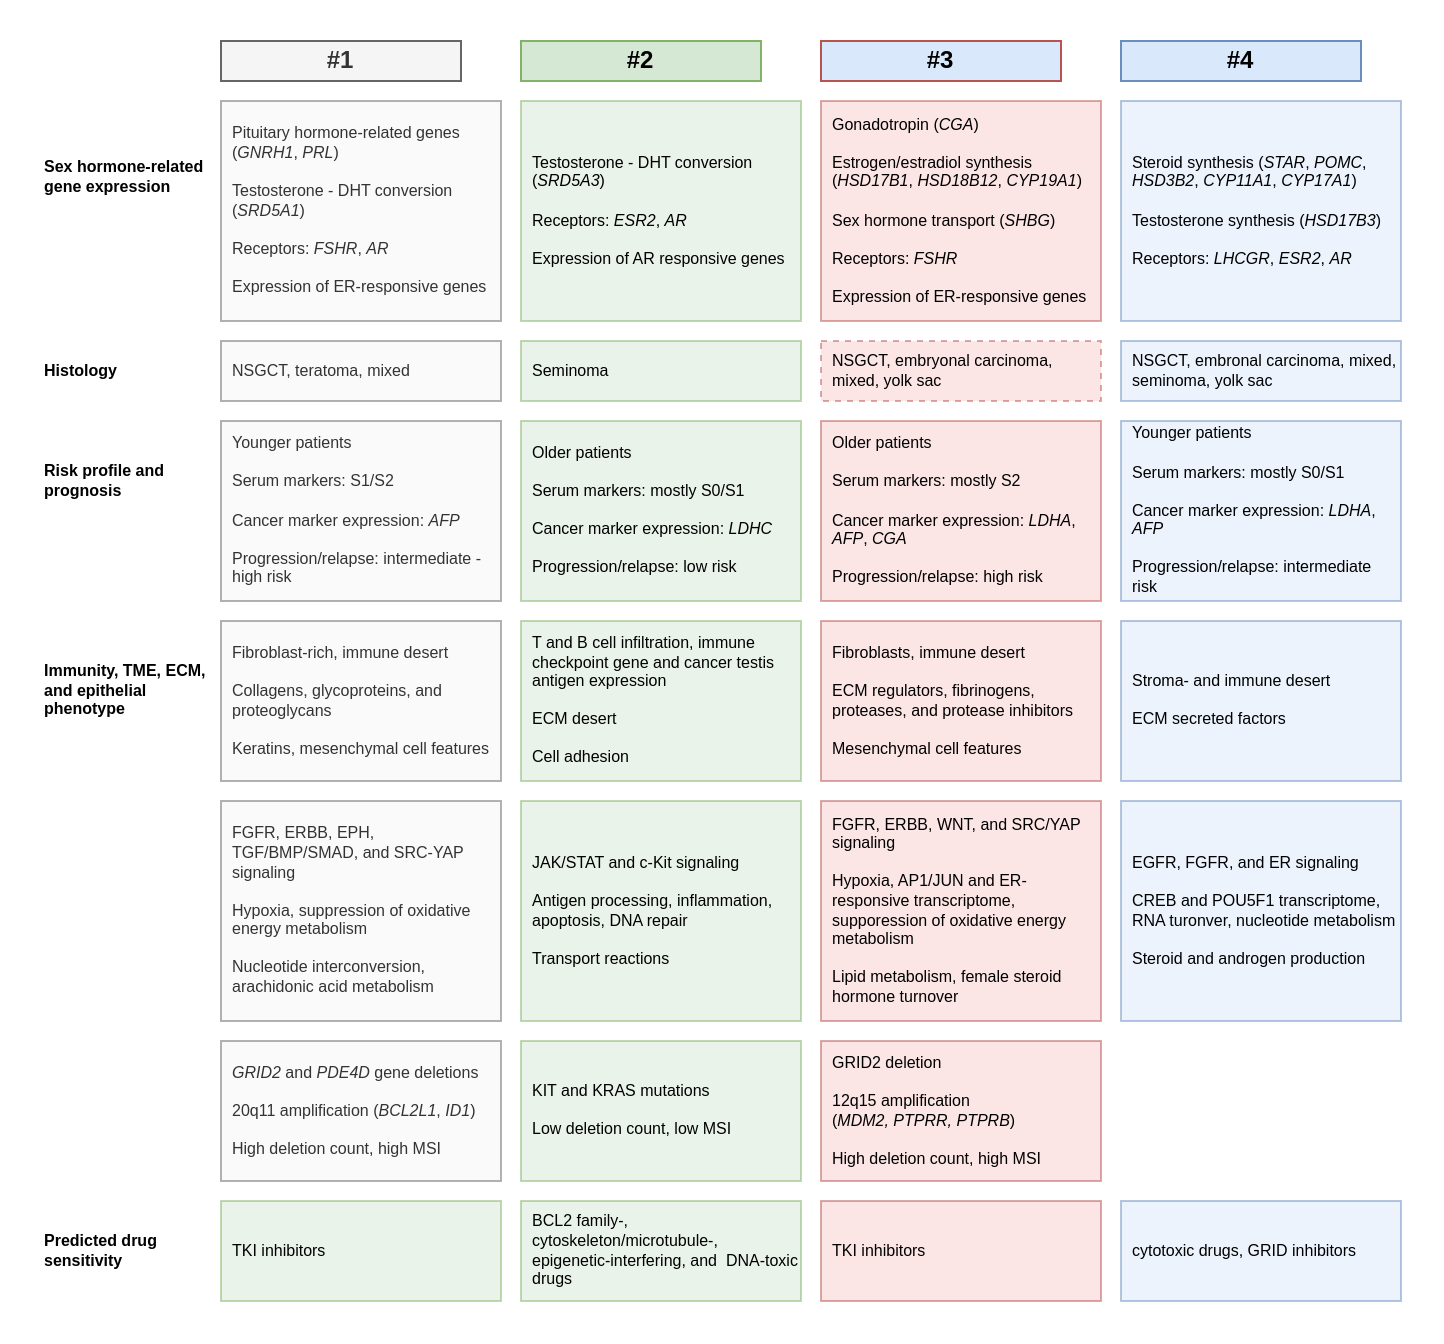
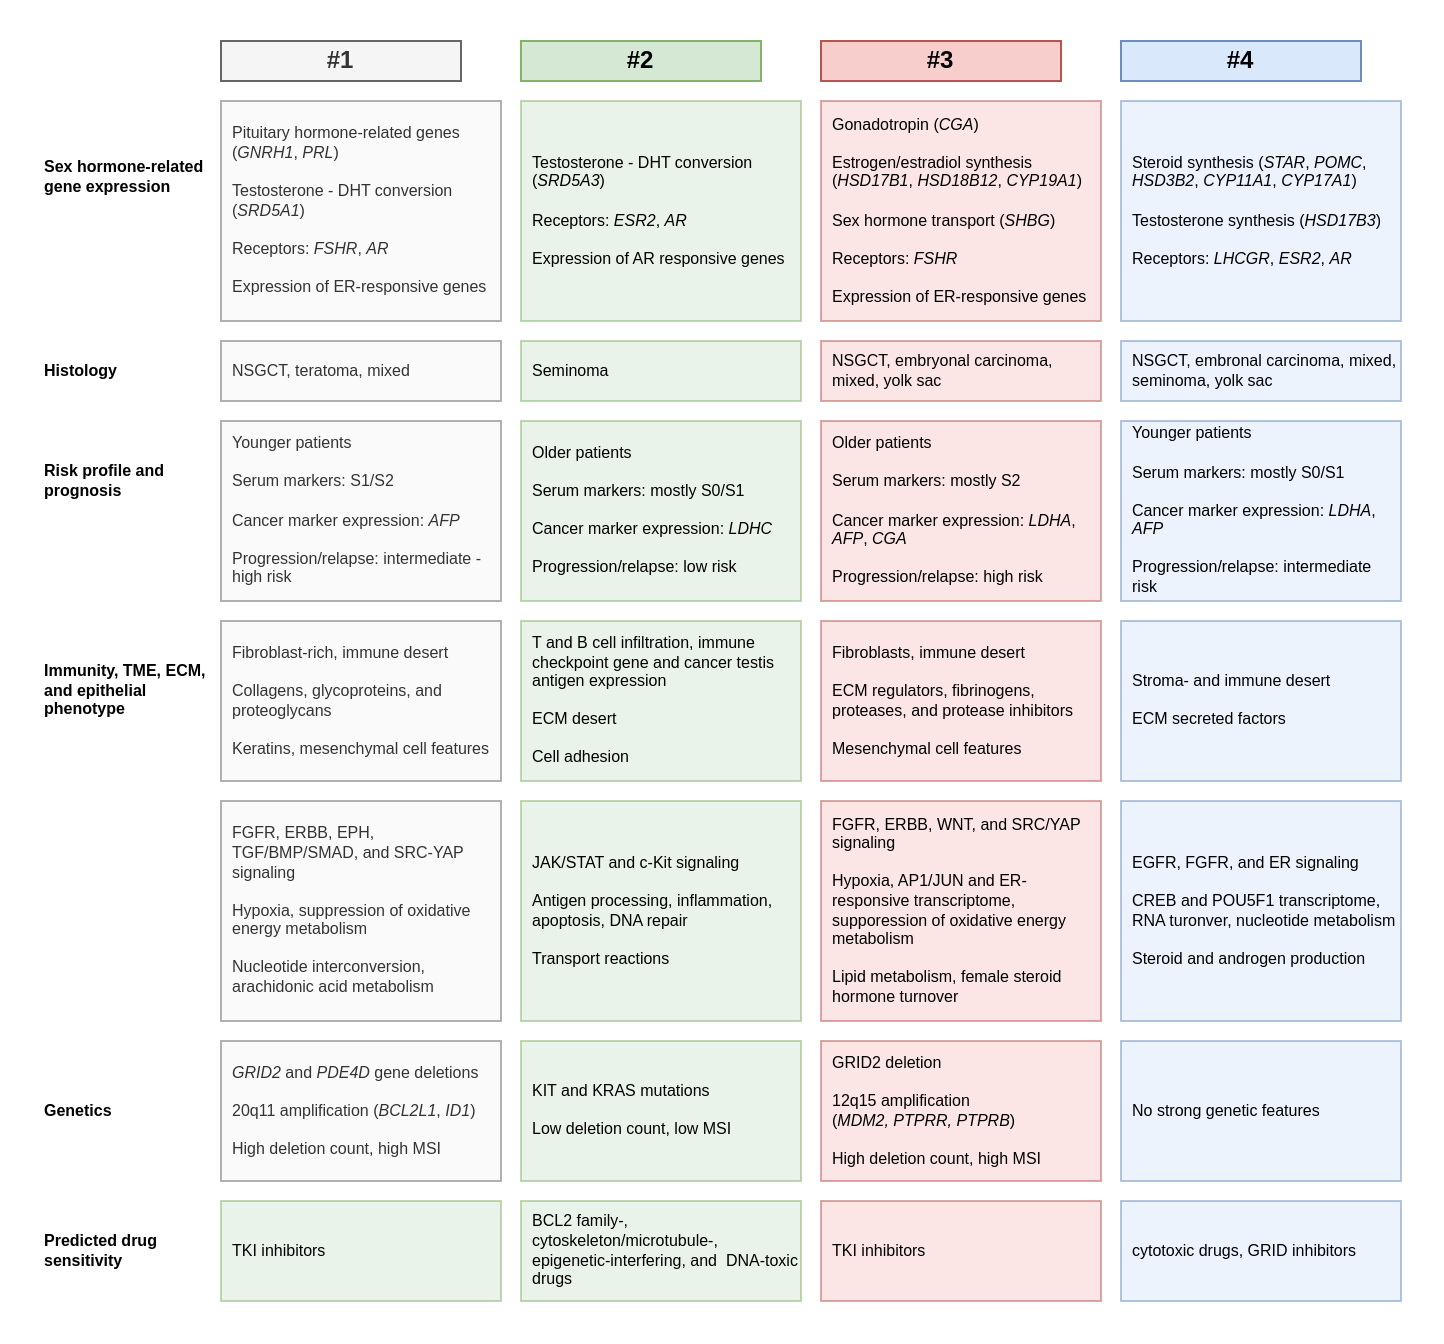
(941, 61) -> (941, 61)
(961, 371) -> (961, 371)
none -> (131, 1111)
none -> (1261, 1111)
